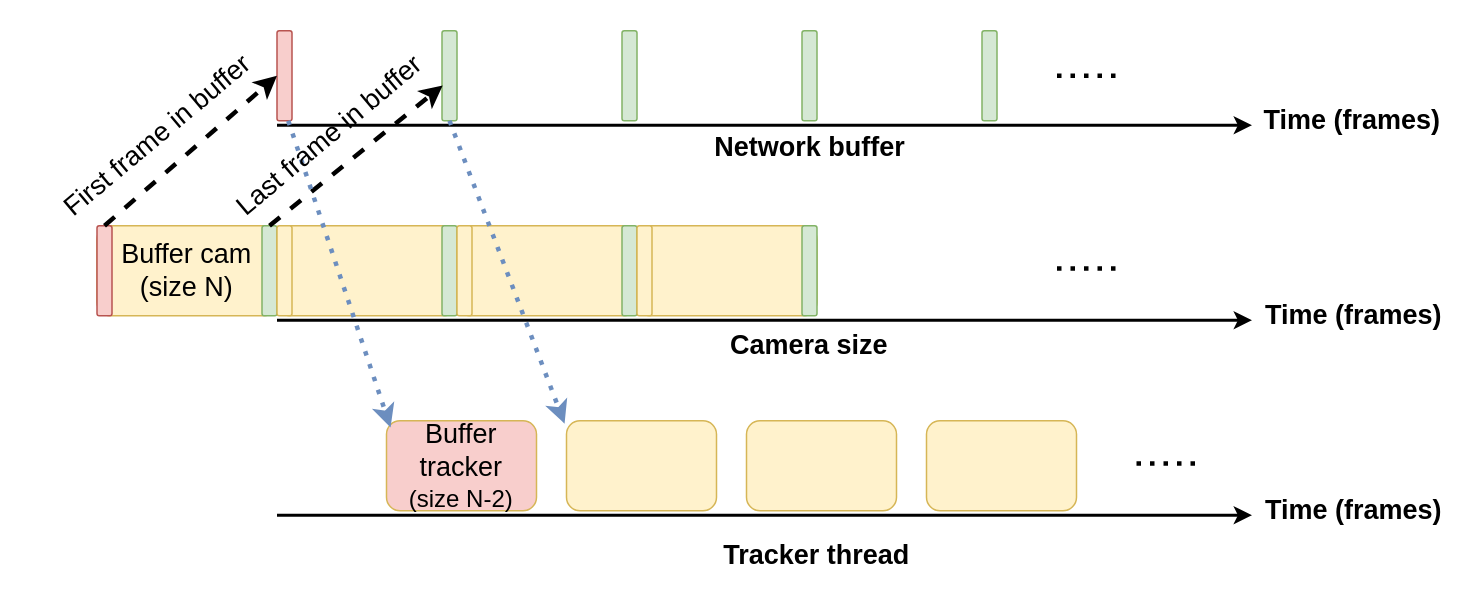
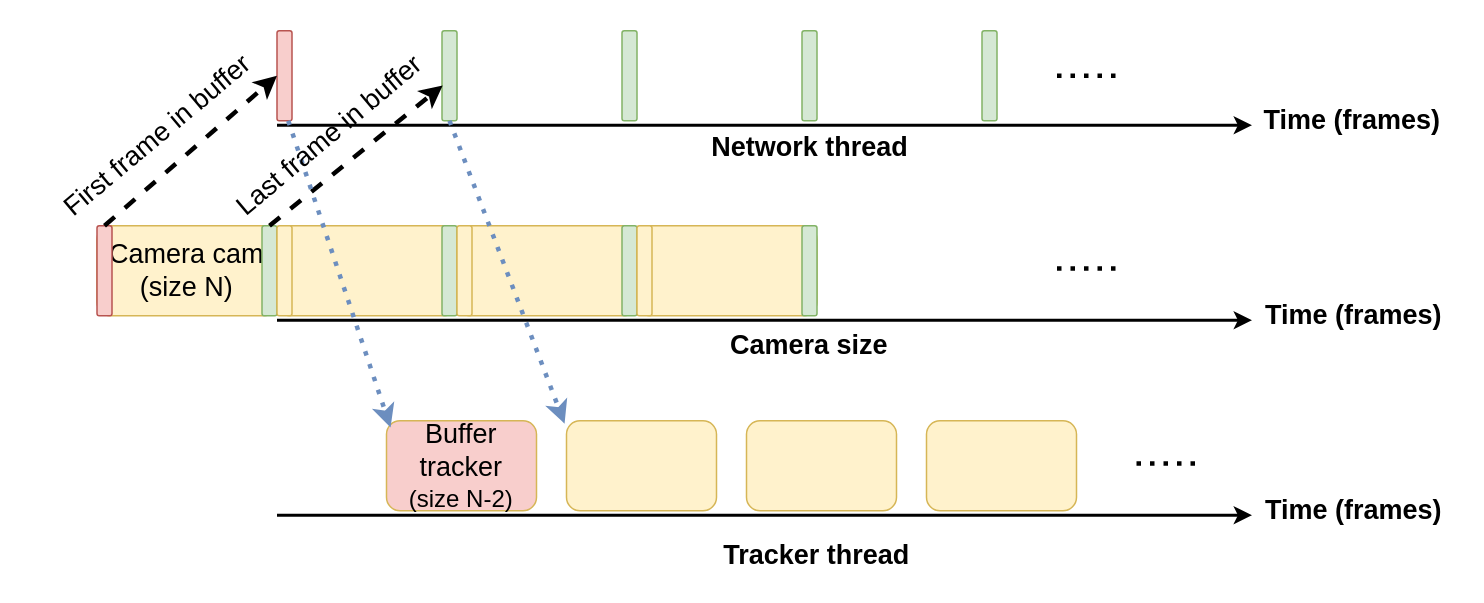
(810, 148) -> (810, 148)
(187, 271) -> (187, 271)
